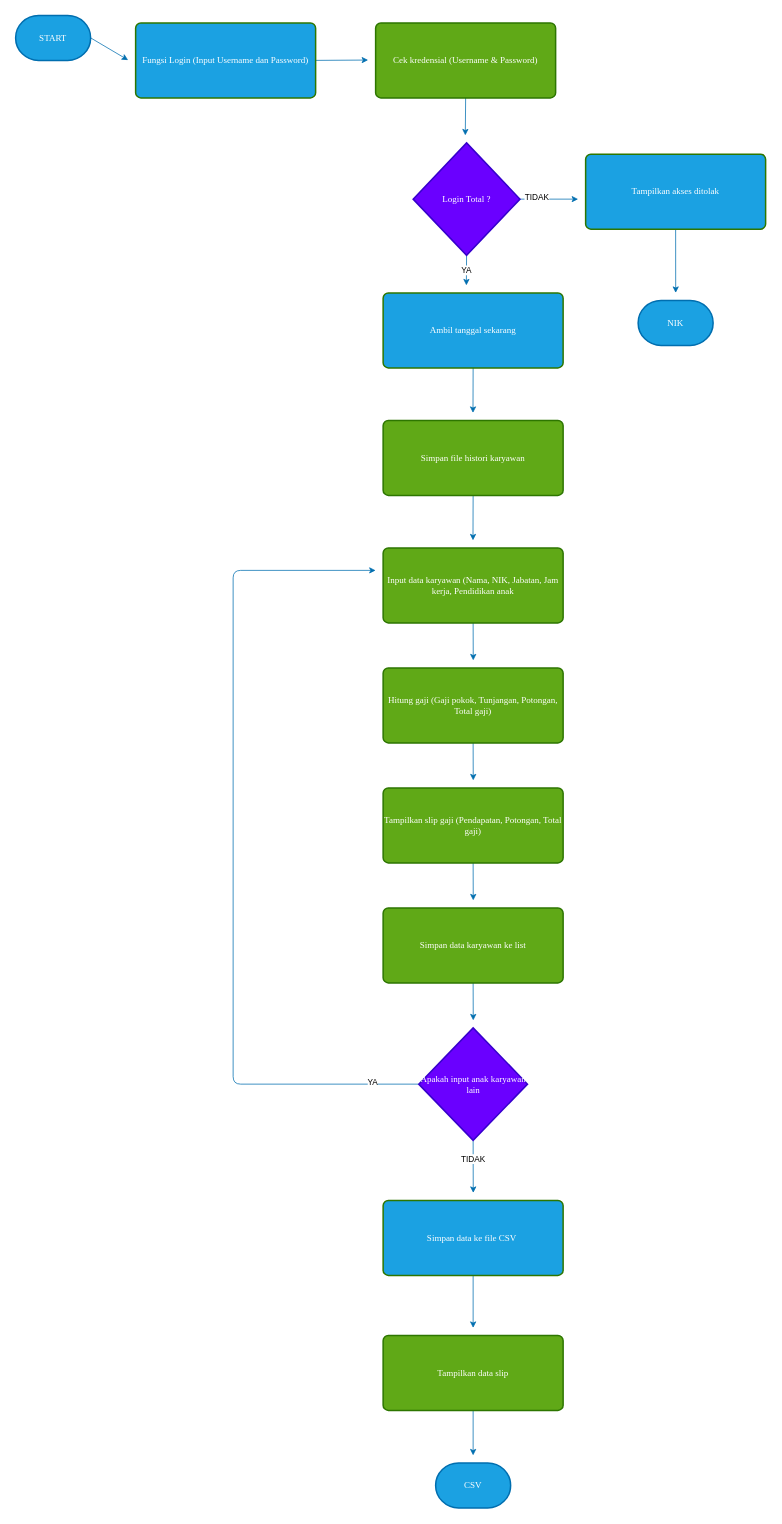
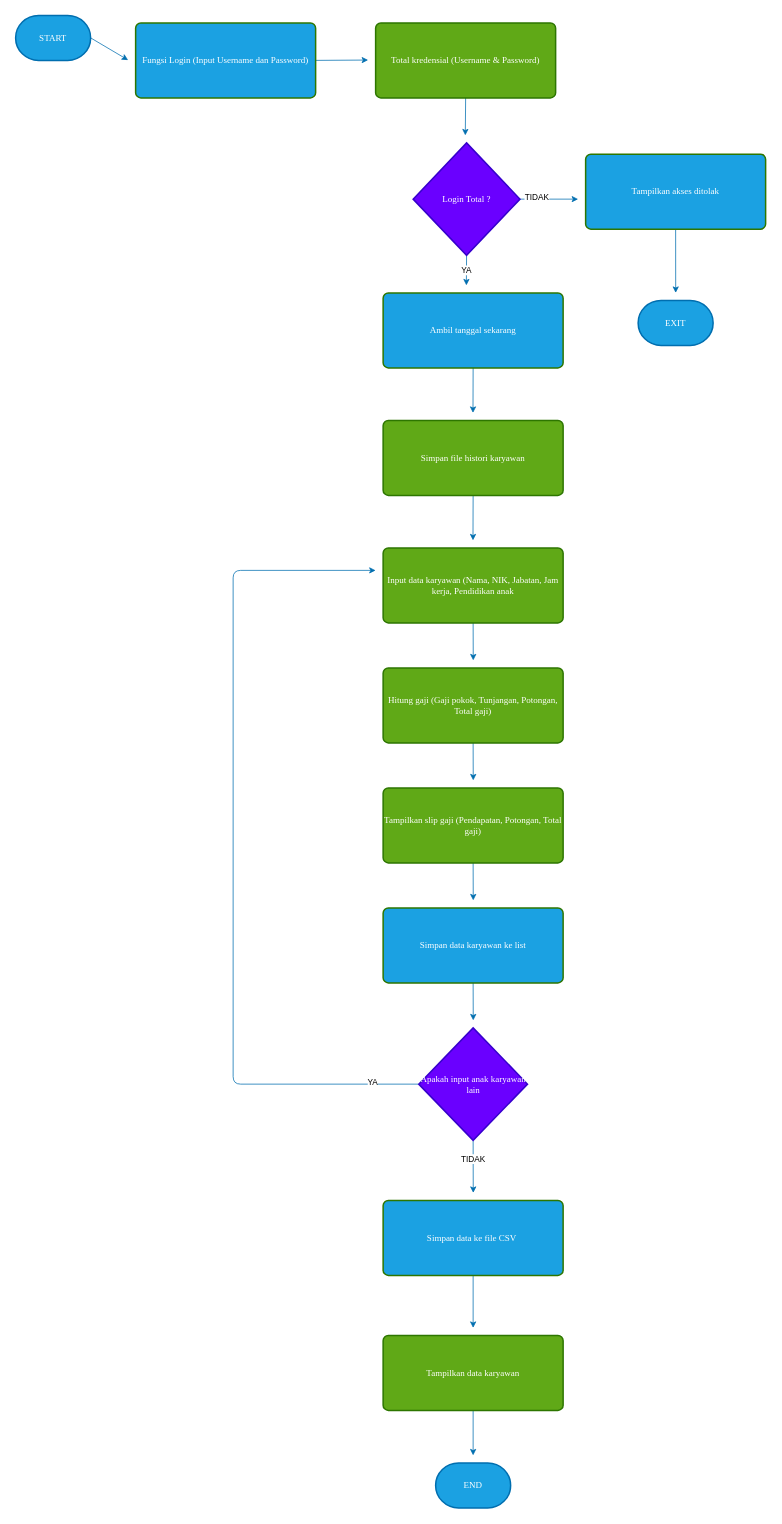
(465, 60) -> (465, 60)
(675, 323) -> (675, 323)
(473, 945) -> (473, 945)
(473, 1373) -> (473, 1373)
(473, 1485) -> (473, 1485)
